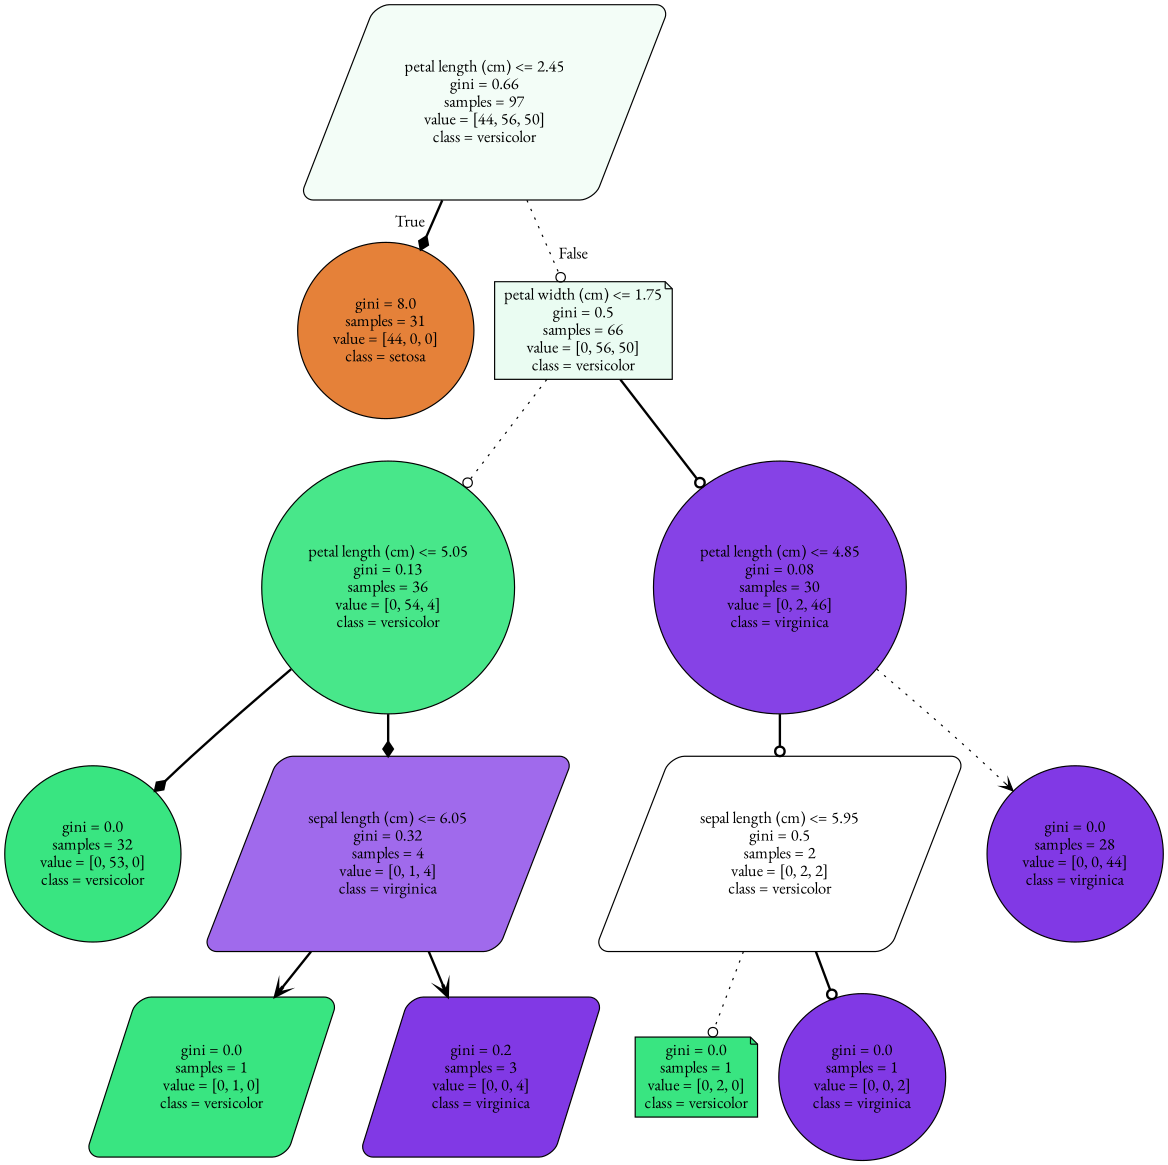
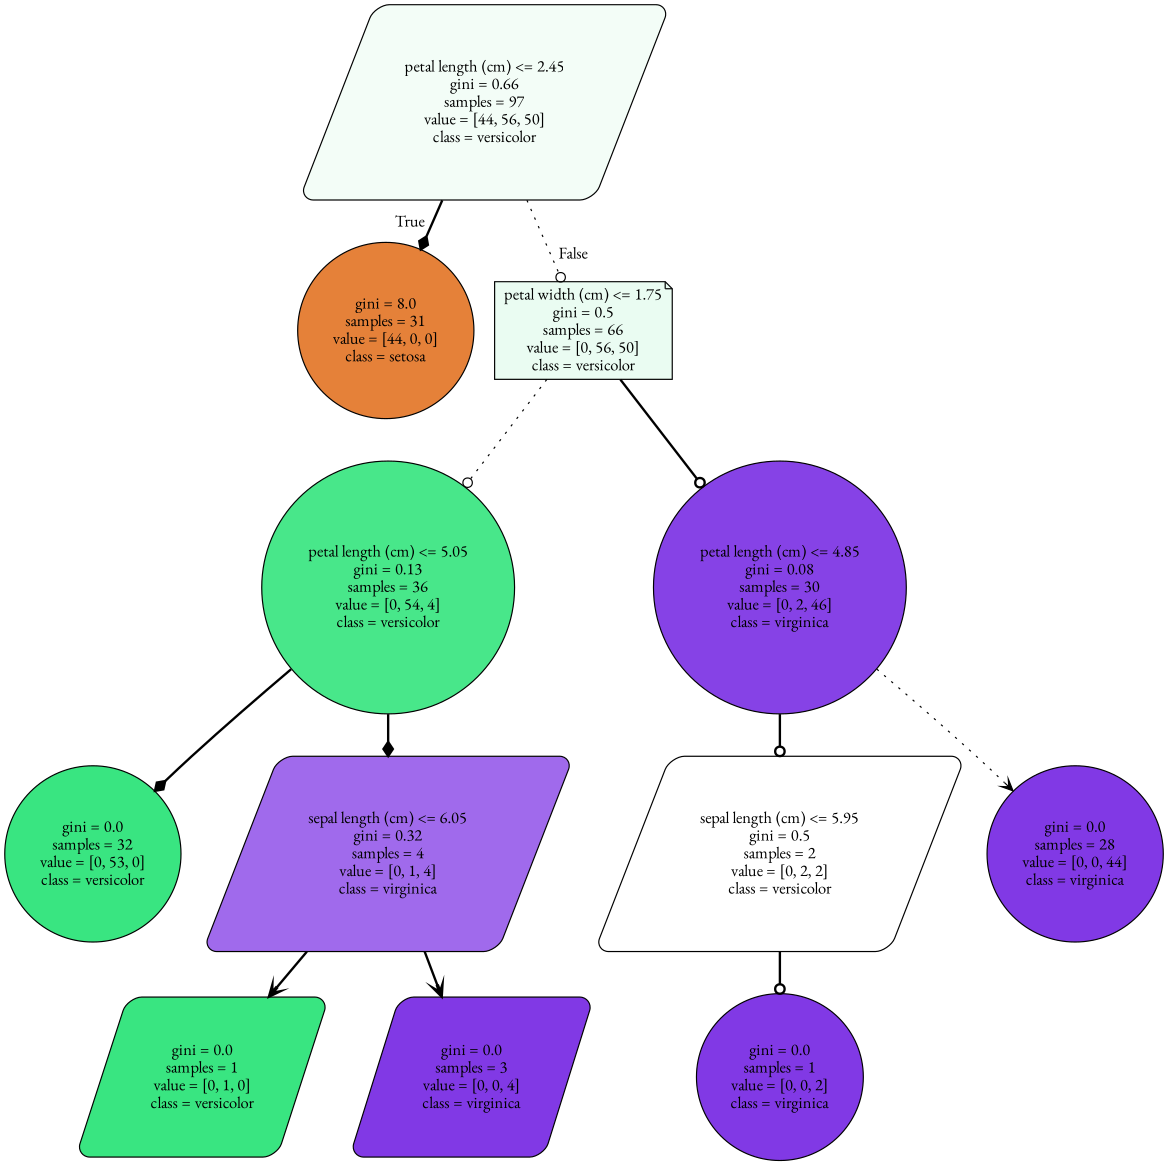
(481, 1077) -> (472, 1077)
(696, 1077) -> none
